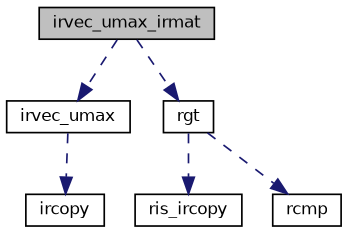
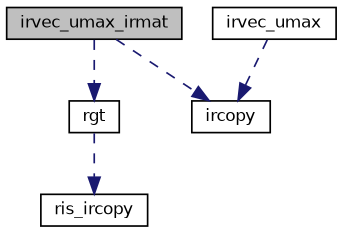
(102, 63) -> (155, 65)
(307, 210) -> none
